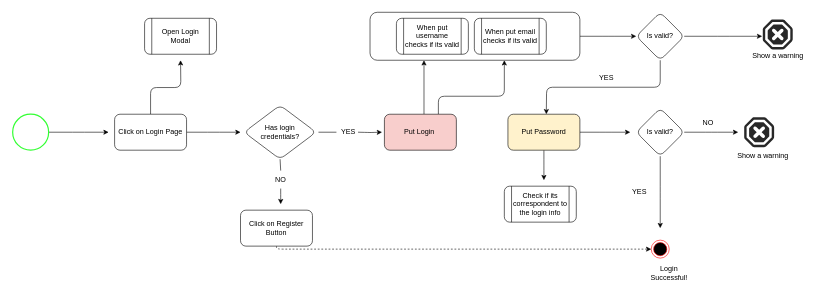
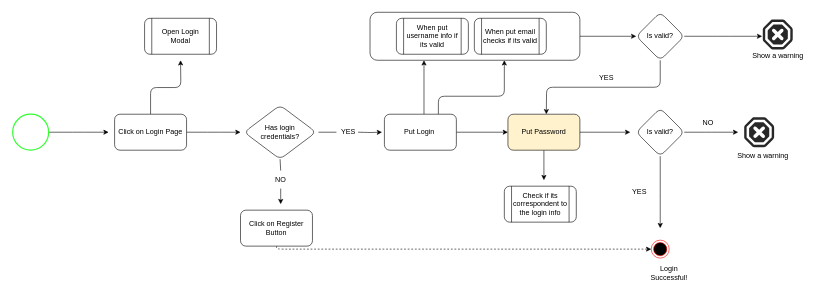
(432, 36) -> (432, 36)
(420, 132) -> (420, 132)
none -> (502, 132)
